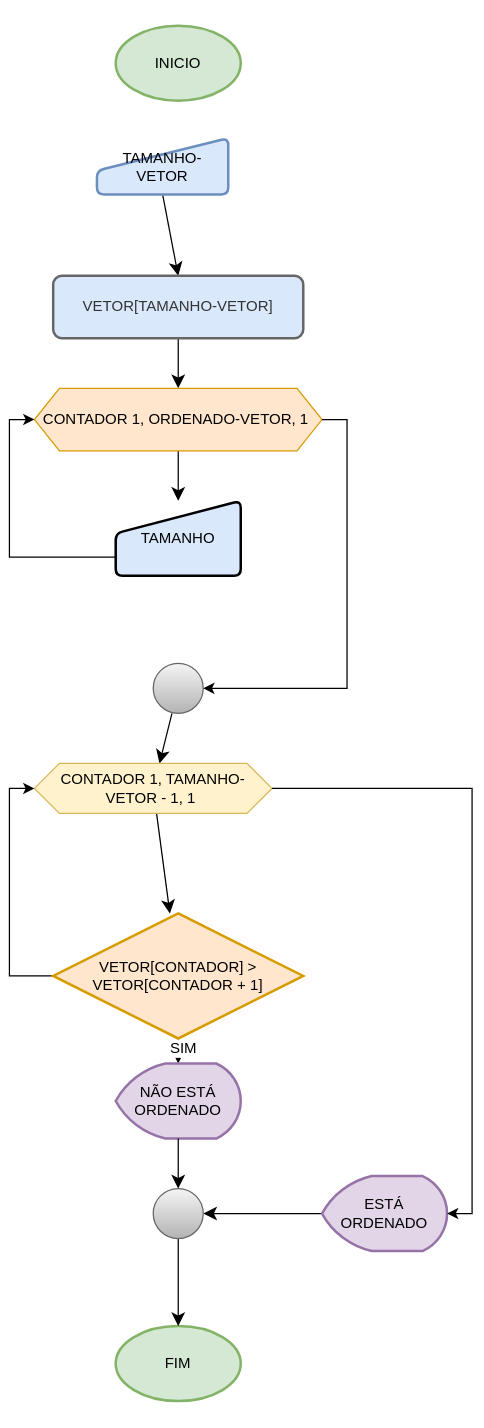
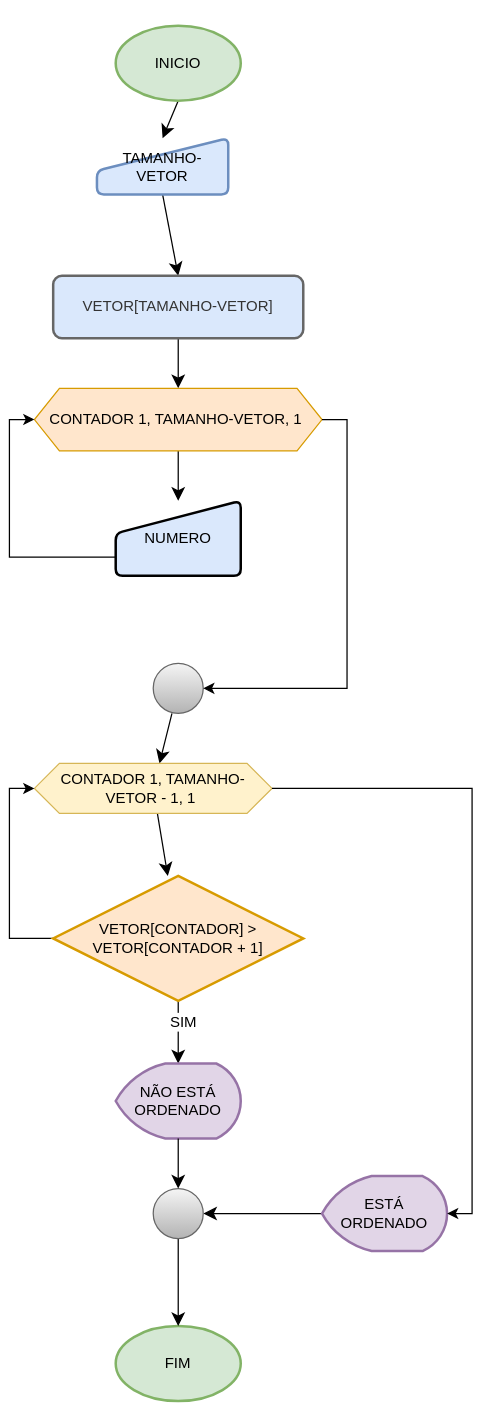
none -> (172, 115)
(178, 419) -> (178, 419)
(178, 538) -> (178, 538)
(178, 976) -> (178, 938)
